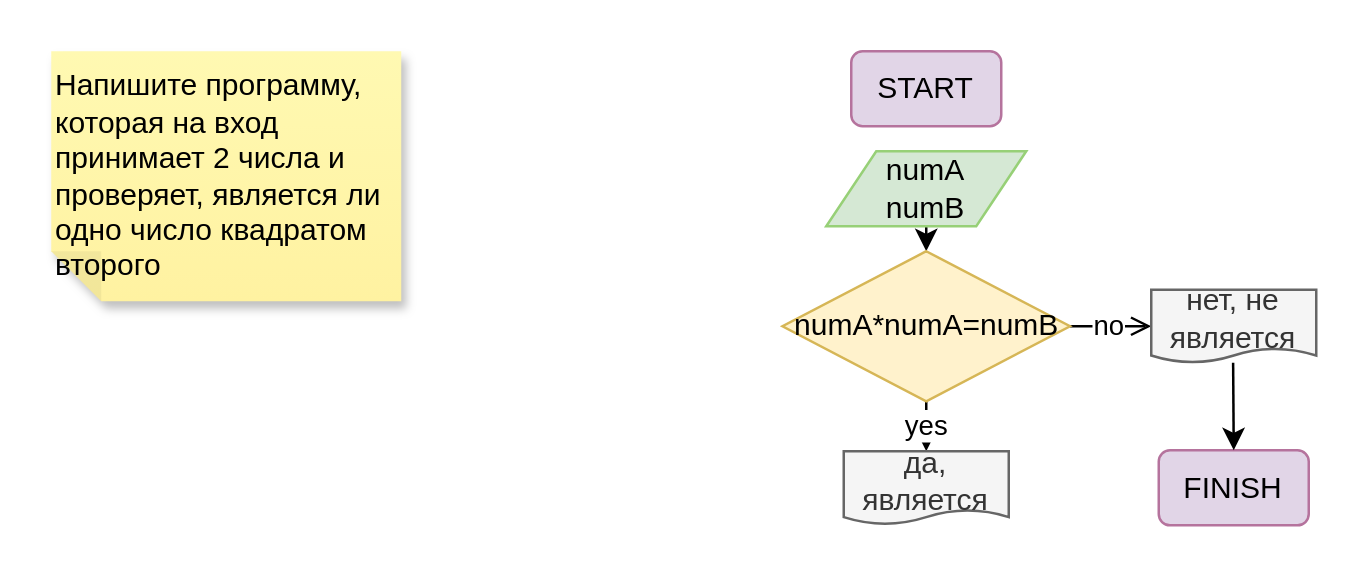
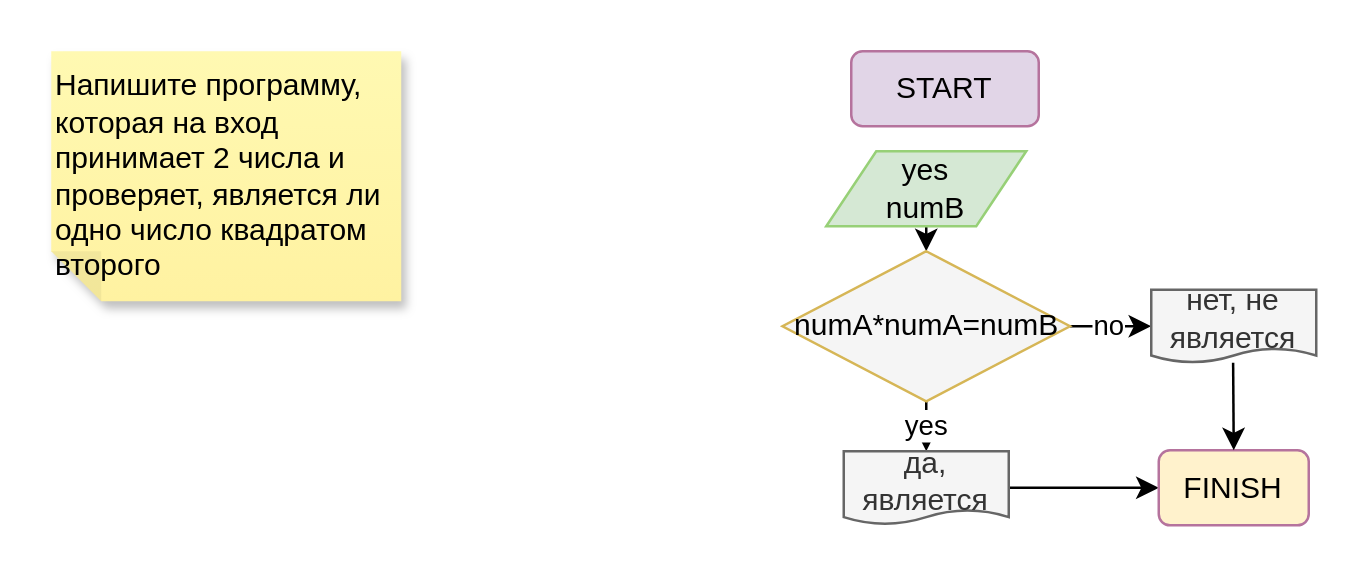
(926, 89) -> (945, 89)
(926, 189) -> (926, 189)
(926, 326) -> (926, 326)
(1137, 326) -> (1133, 326)
none -> (1076, 488)
(1234, 488) -> (1234, 488)
